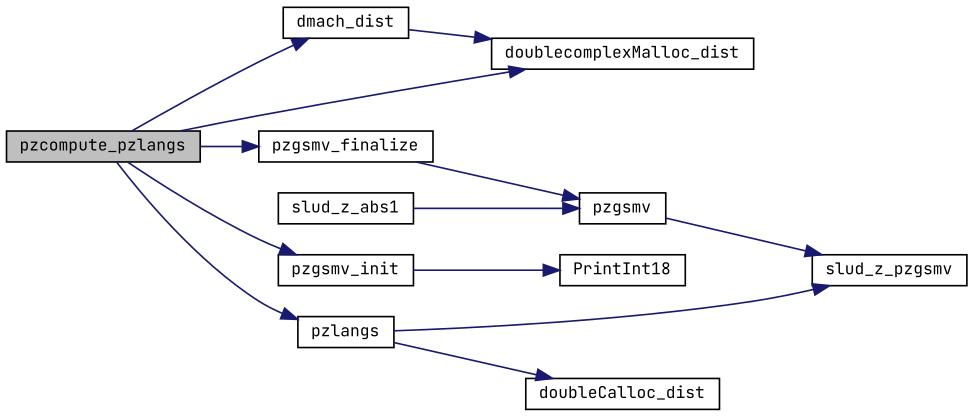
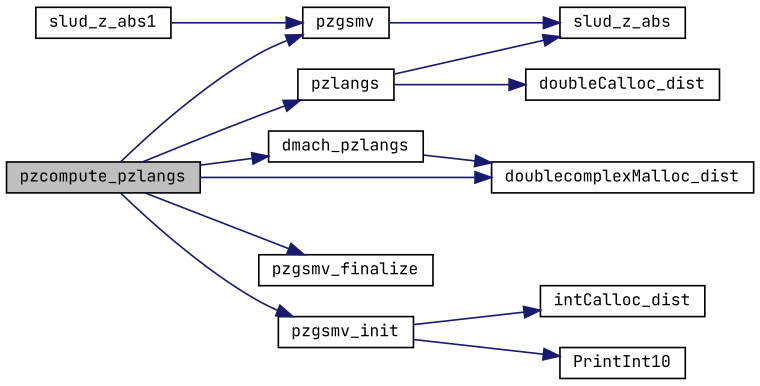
(346, 23) -> (346, 146)
(490, 179) -> (199, 94)
(623, 270) -> (623, 363)
(890, 270) -> (623, 23)
none -> (623, 301)
